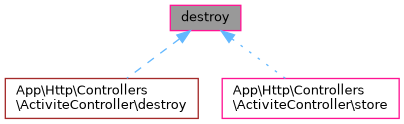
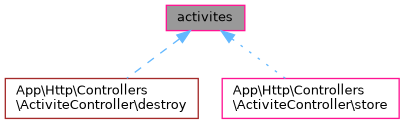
(206, 18) -> (206, 18)
